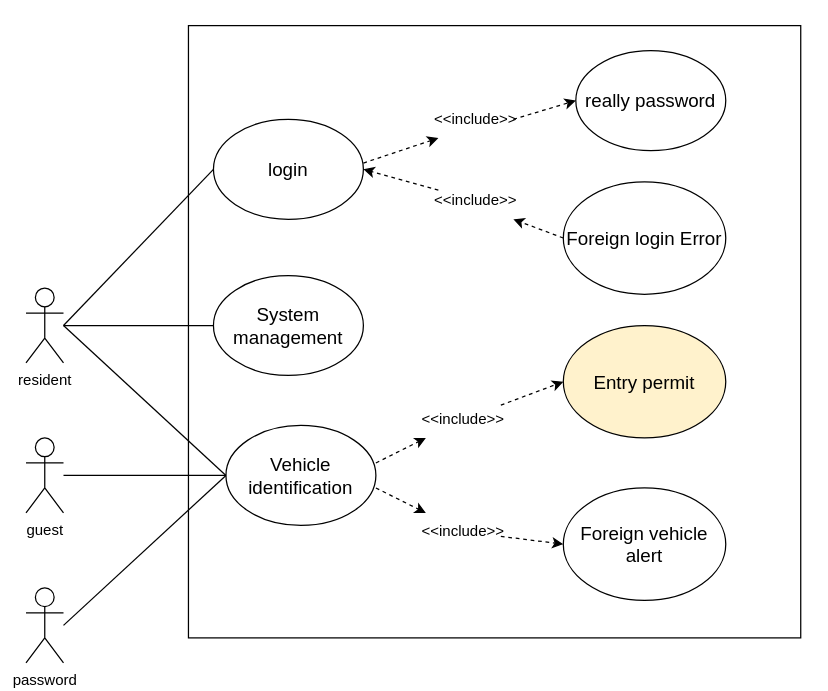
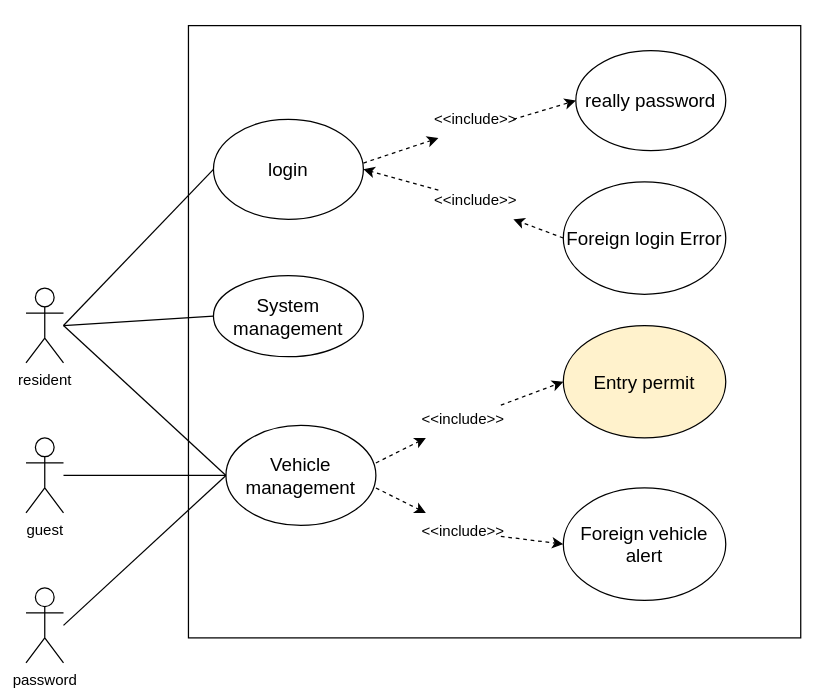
(288, 326) -> (288, 316)
(301, 476) -> (301, 476)
